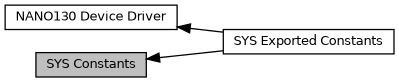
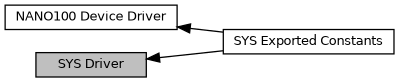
(91, 17) -> (91, 17)
(91, 65) -> (91, 65)
